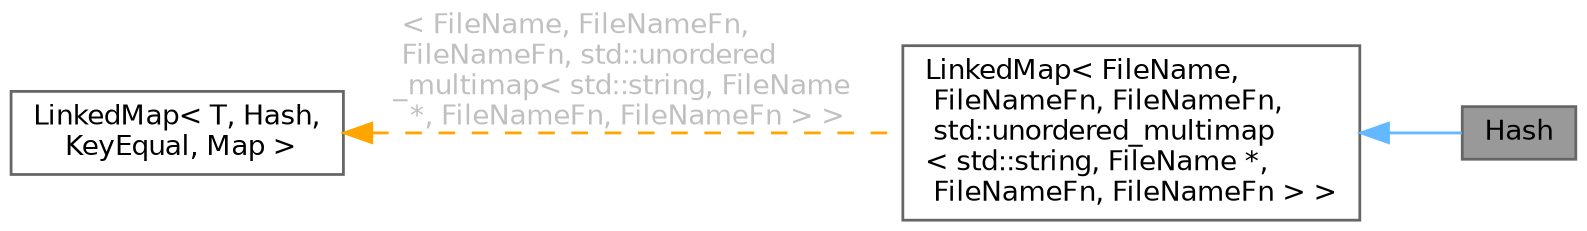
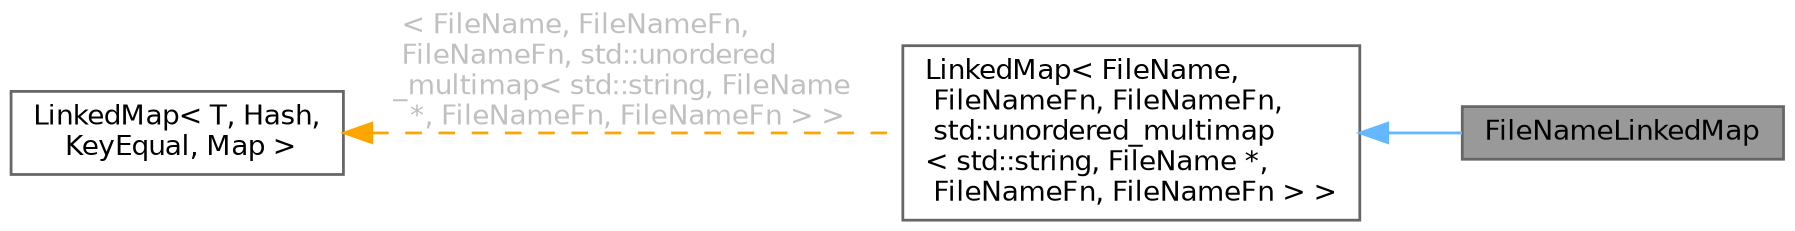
(1519, 133) -> (1623, 133)
